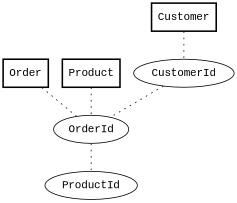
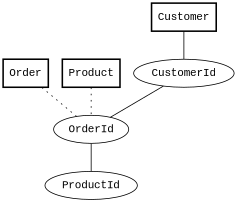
(184, 45) -> (184, 45)
(137, 102) -> (137, 102)
(91, 157) -> (91, 157)
